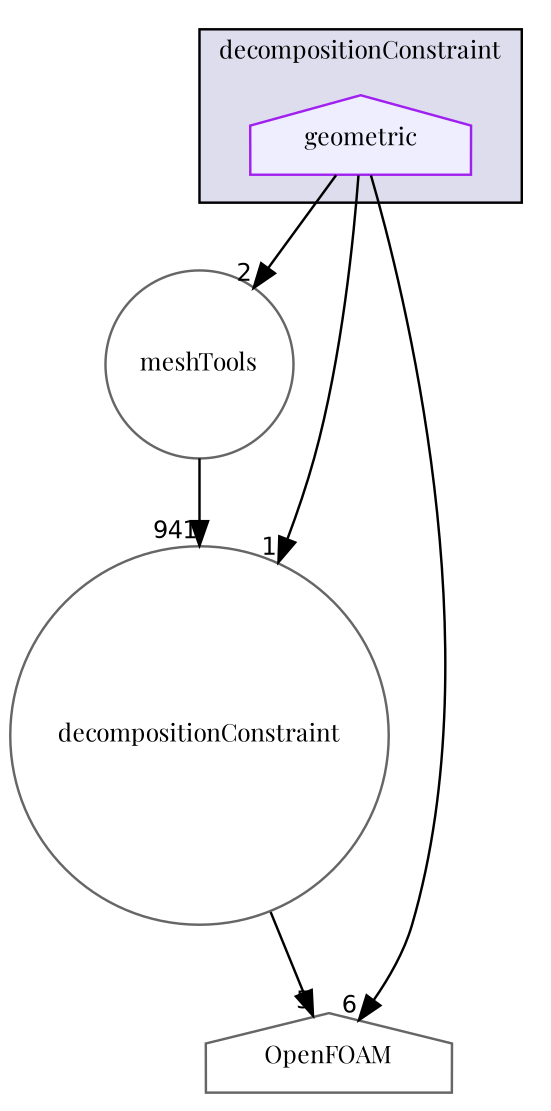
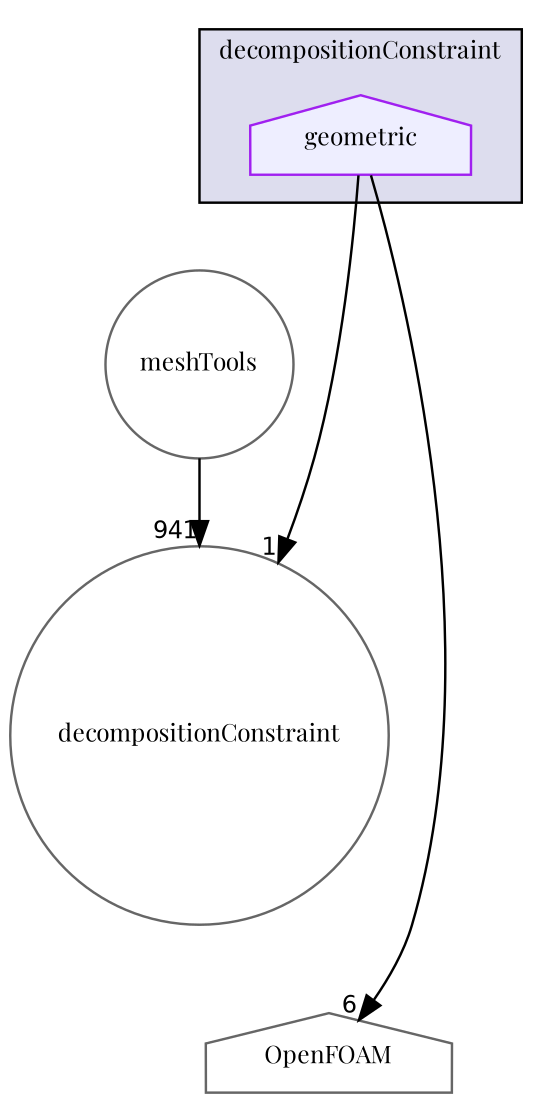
(302, 221) -> none
(287, 953) -> none
